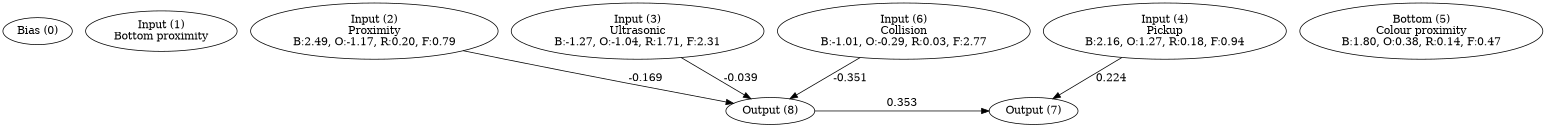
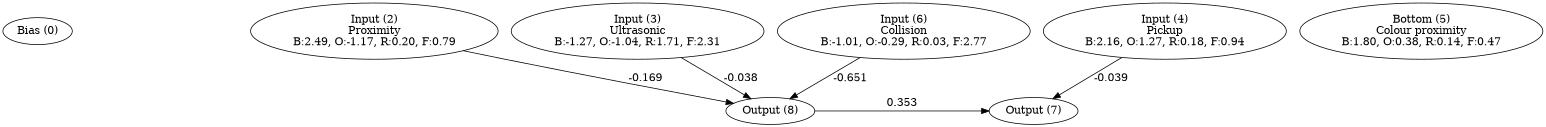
(161, 31) -> none
(741, 78) -> (741, 78)
(851, 78) -> (851, 78)
(1111, 78) -> (1111, 78)
